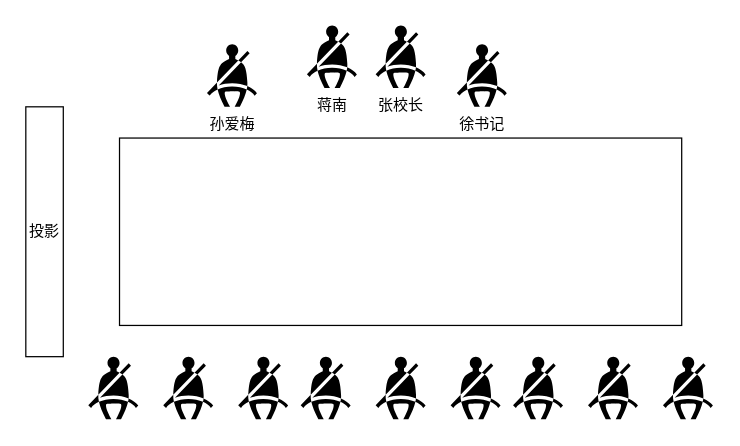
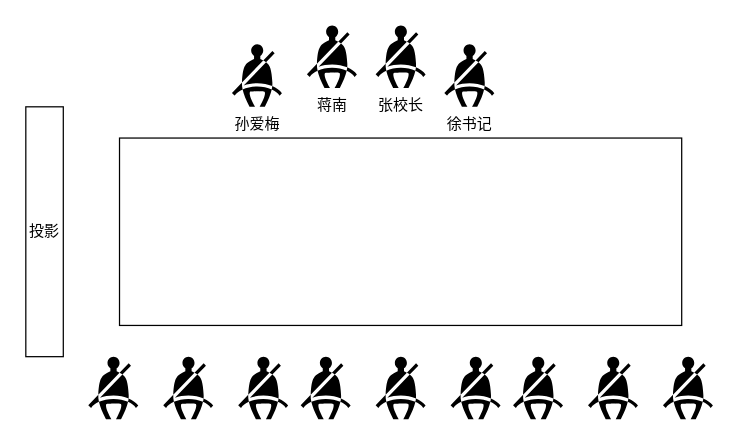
(232, 76) -> (257, 76)
(482, 76) -> (469, 76)
